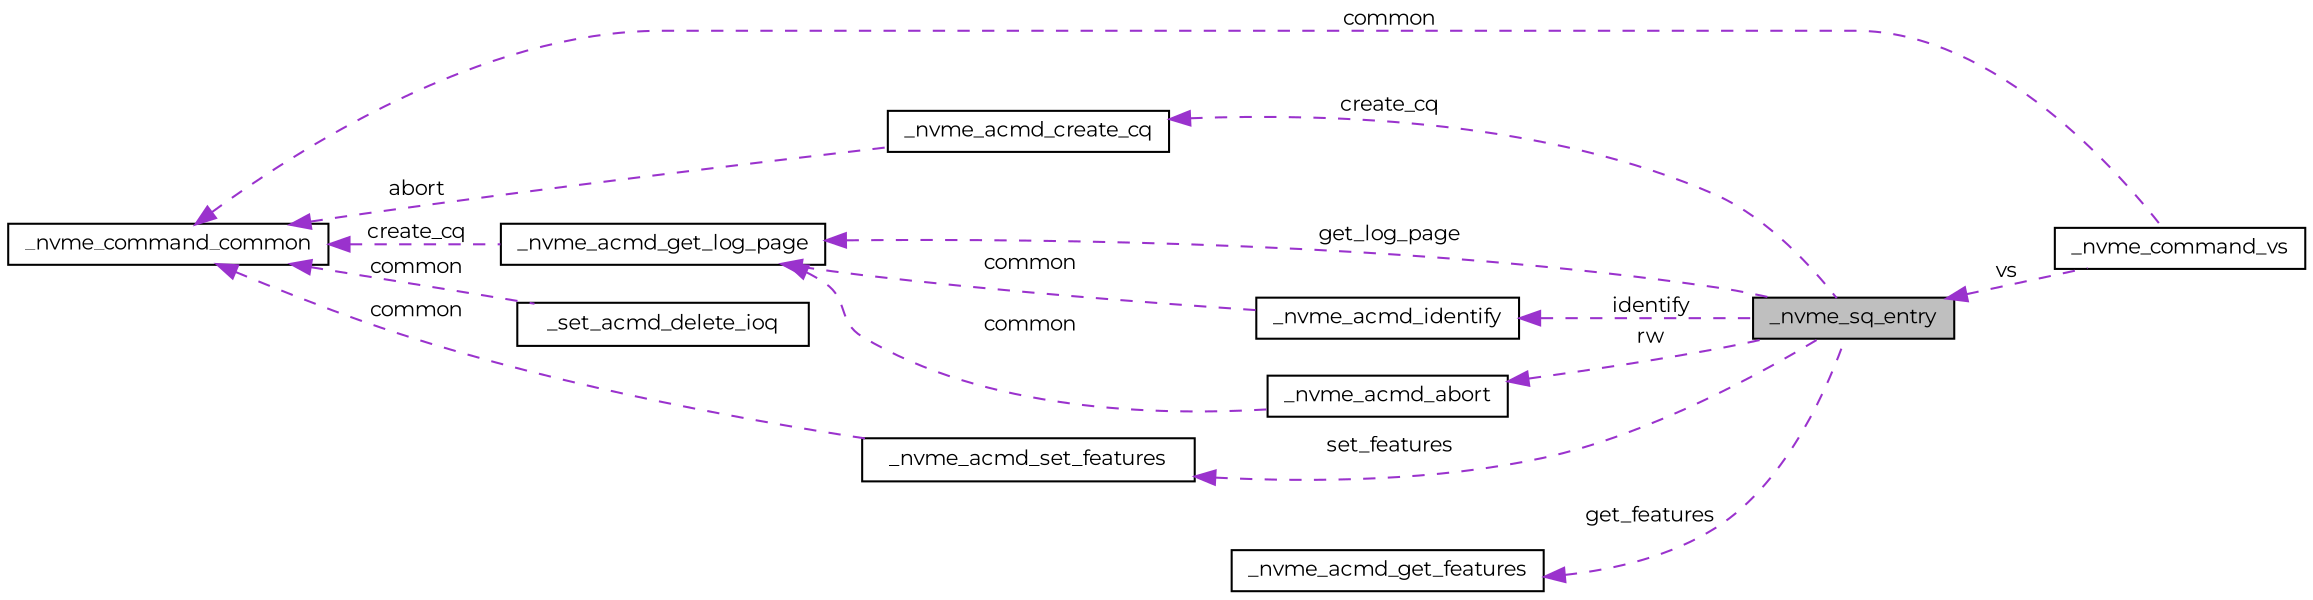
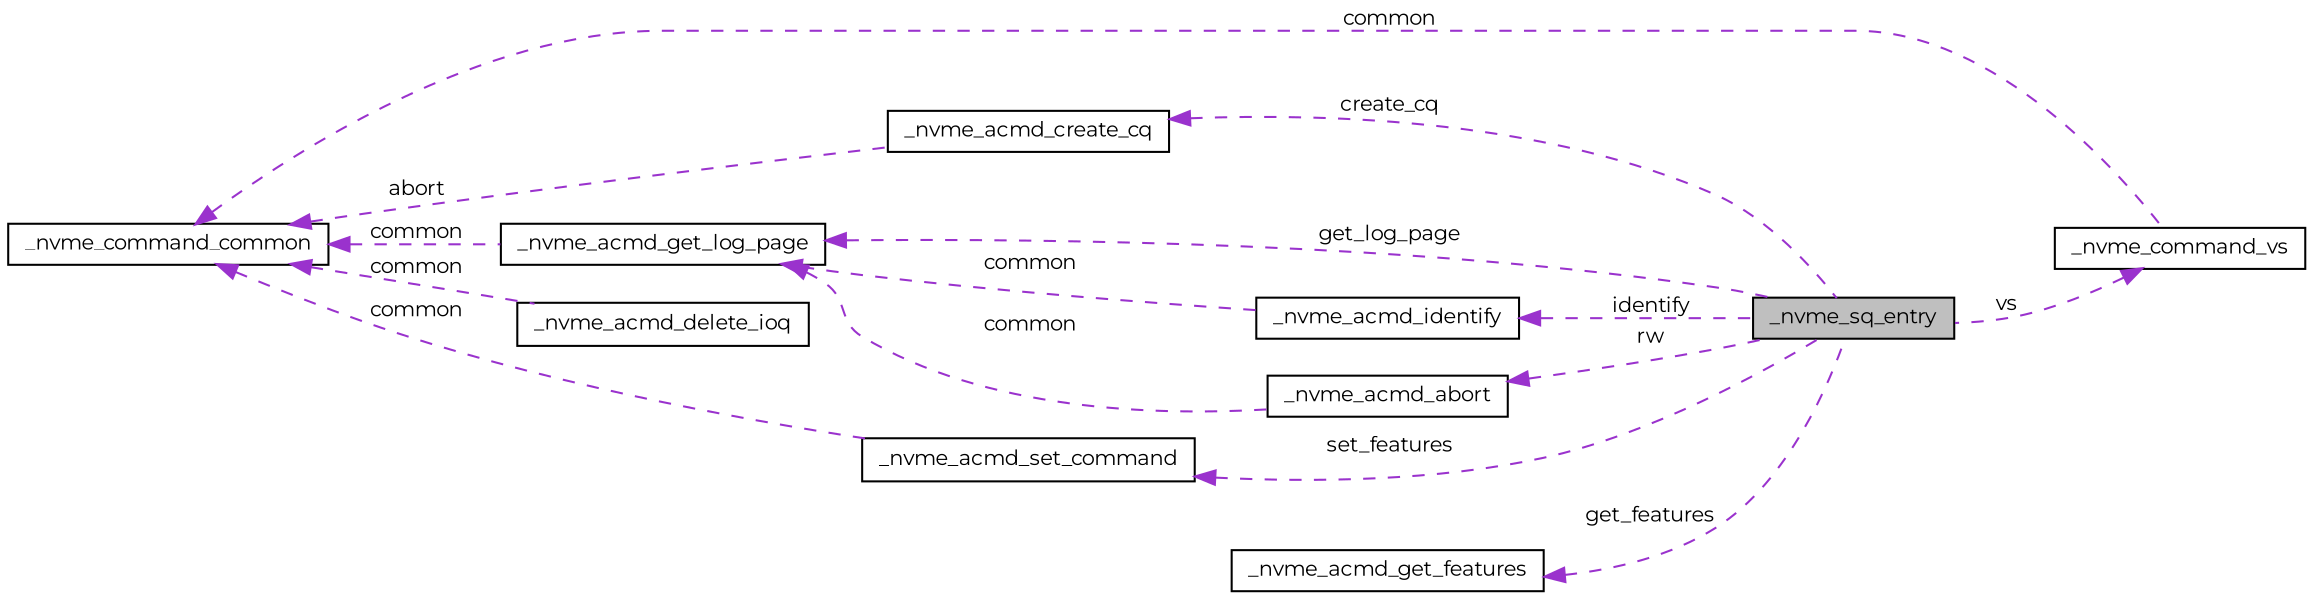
(415, 233) -> (415, 233)
(2027, 281) -> (2042, 310)
(663, 324) -> (663, 324)
(1028, 460) -> (1028, 460)
